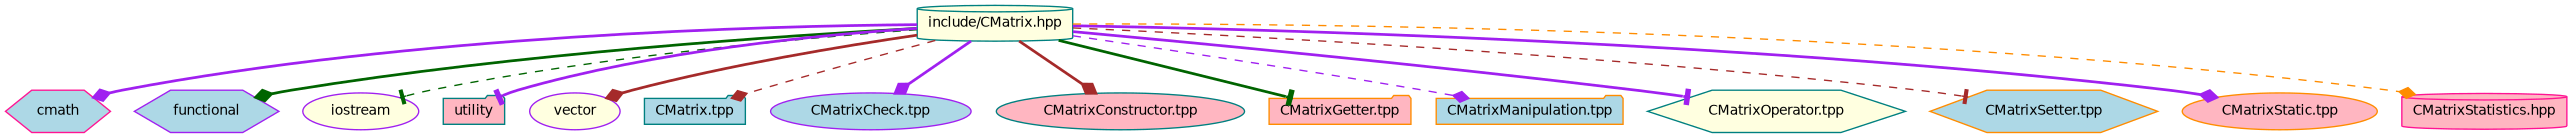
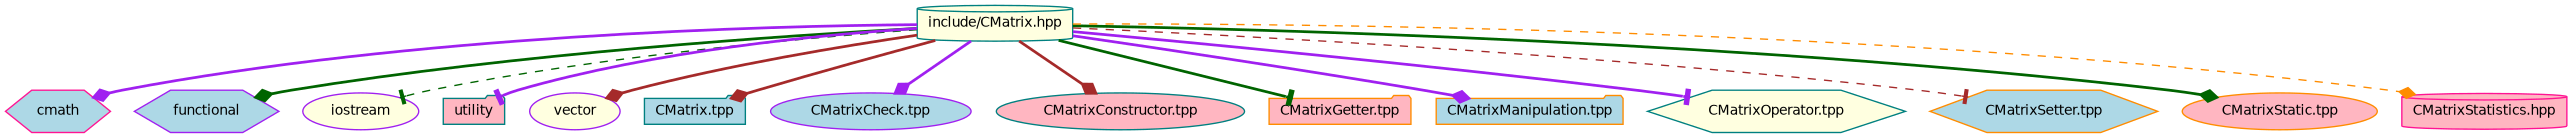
(1638, 47) -> (1638, 47)
(1263, 64) -> (1263, 64)
(841, 66) -> (841, 66)
